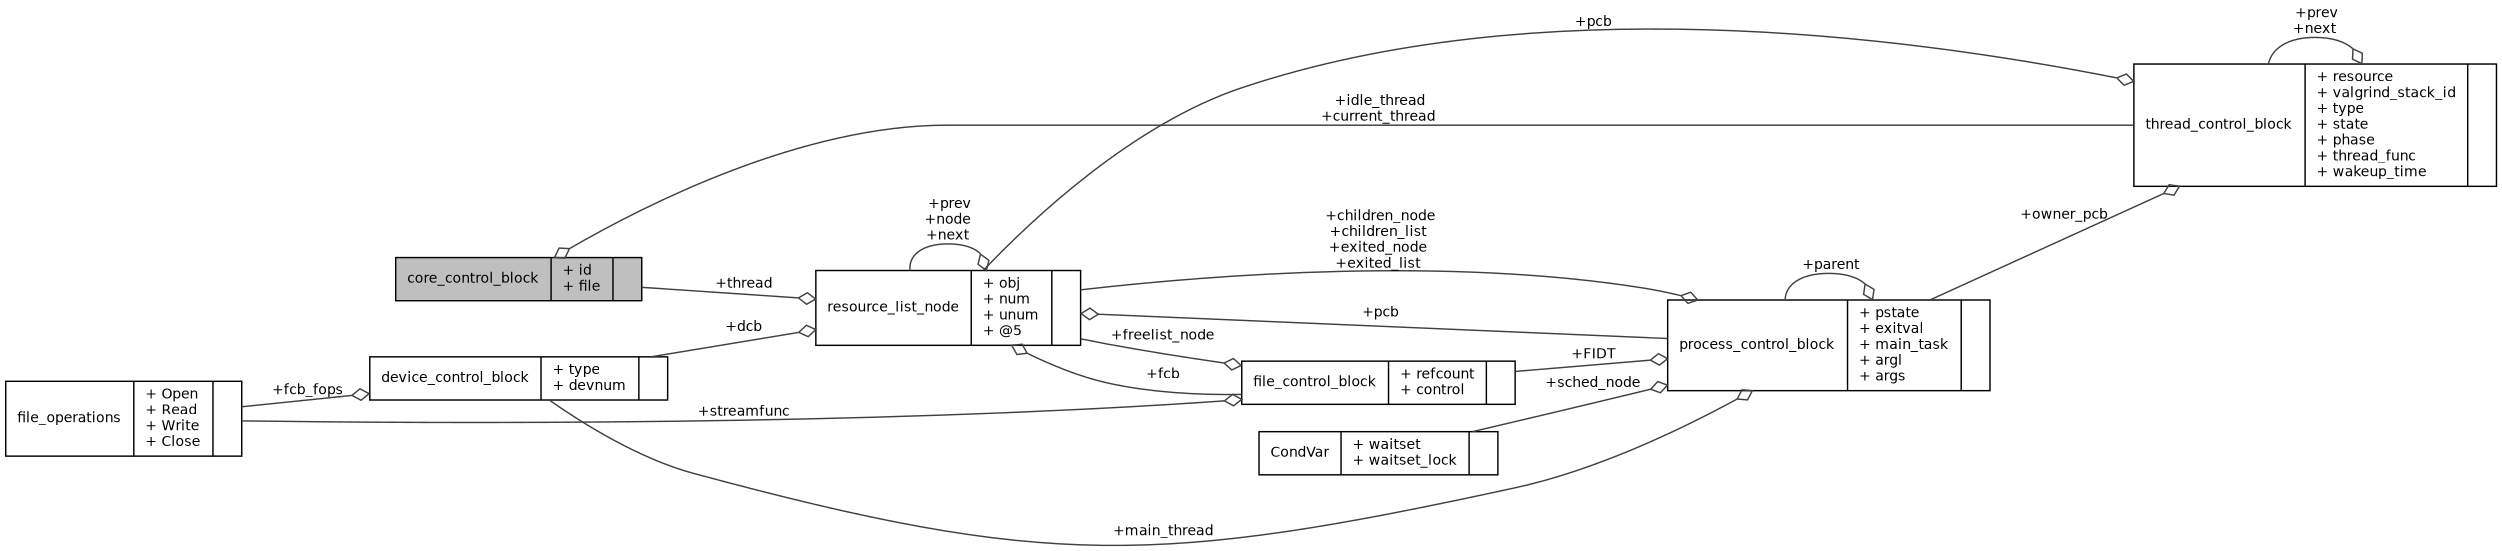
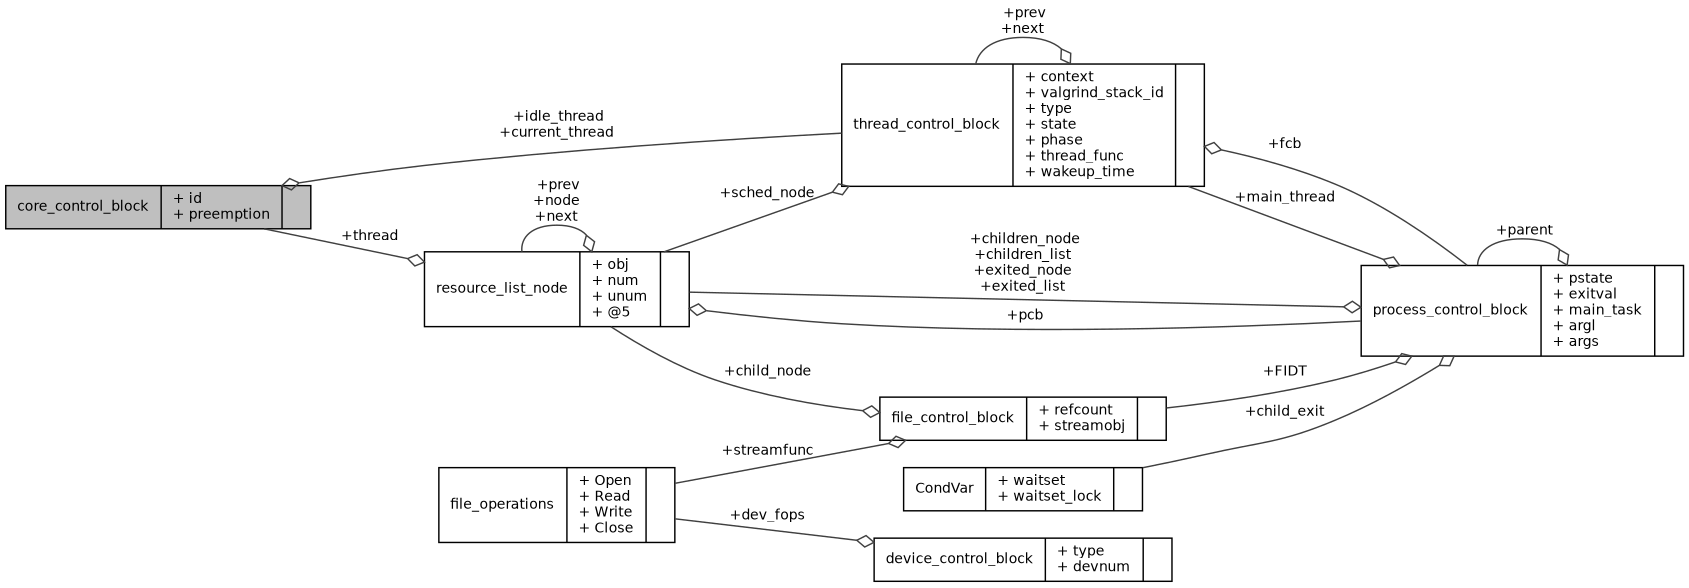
(1591, 22) -> (765, 194)
(2355, 77) -> (1060, 77)
(2062, 215) -> (1283, 145)
(582, 286) -> (222, 214)
(1161, 336) -> (765, 372)
(725, 345) -> none
(1591, 383) -> (1283, 412)
(1132, 388) -> none
(1433, 390) -> (1082, 426)
(306, 391) -> (765, 516)
(1142, 544) -> (1286, 223)
